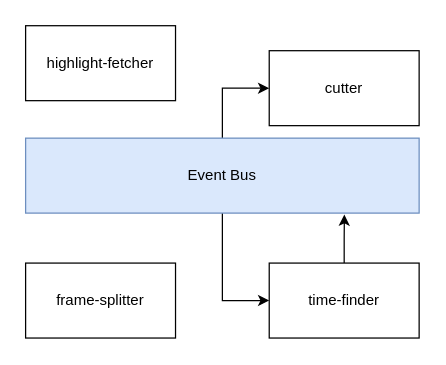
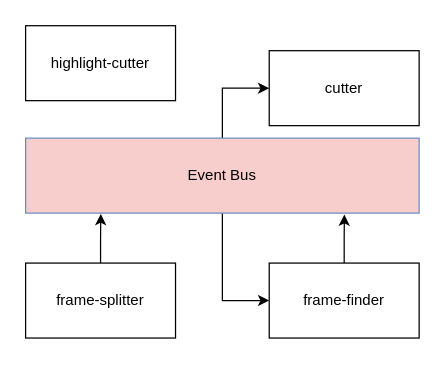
(101, 63) -> (101, 63)
(223, 176) -> (223, 176)
none -> (101, 243)
(344, 301) -> (344, 301)
